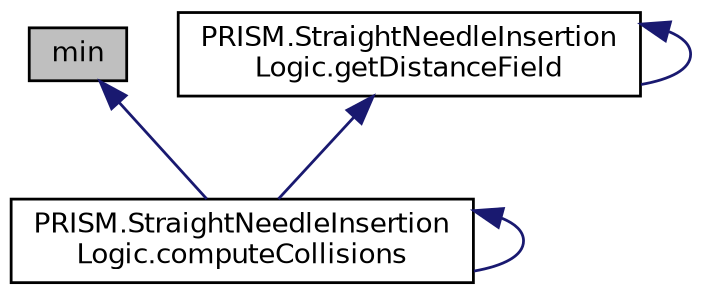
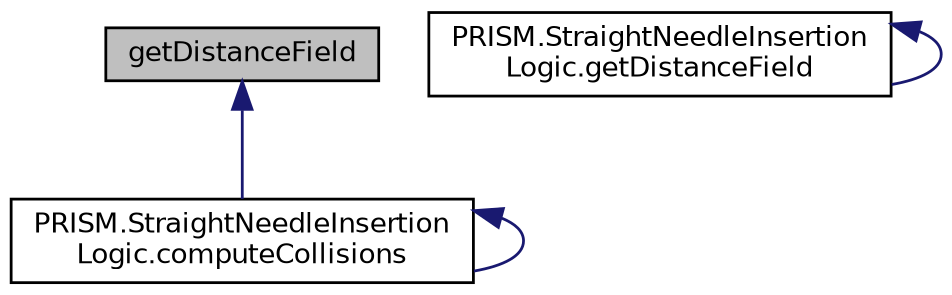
(78, 54) -> (242, 54)
(316, 158) -> none
